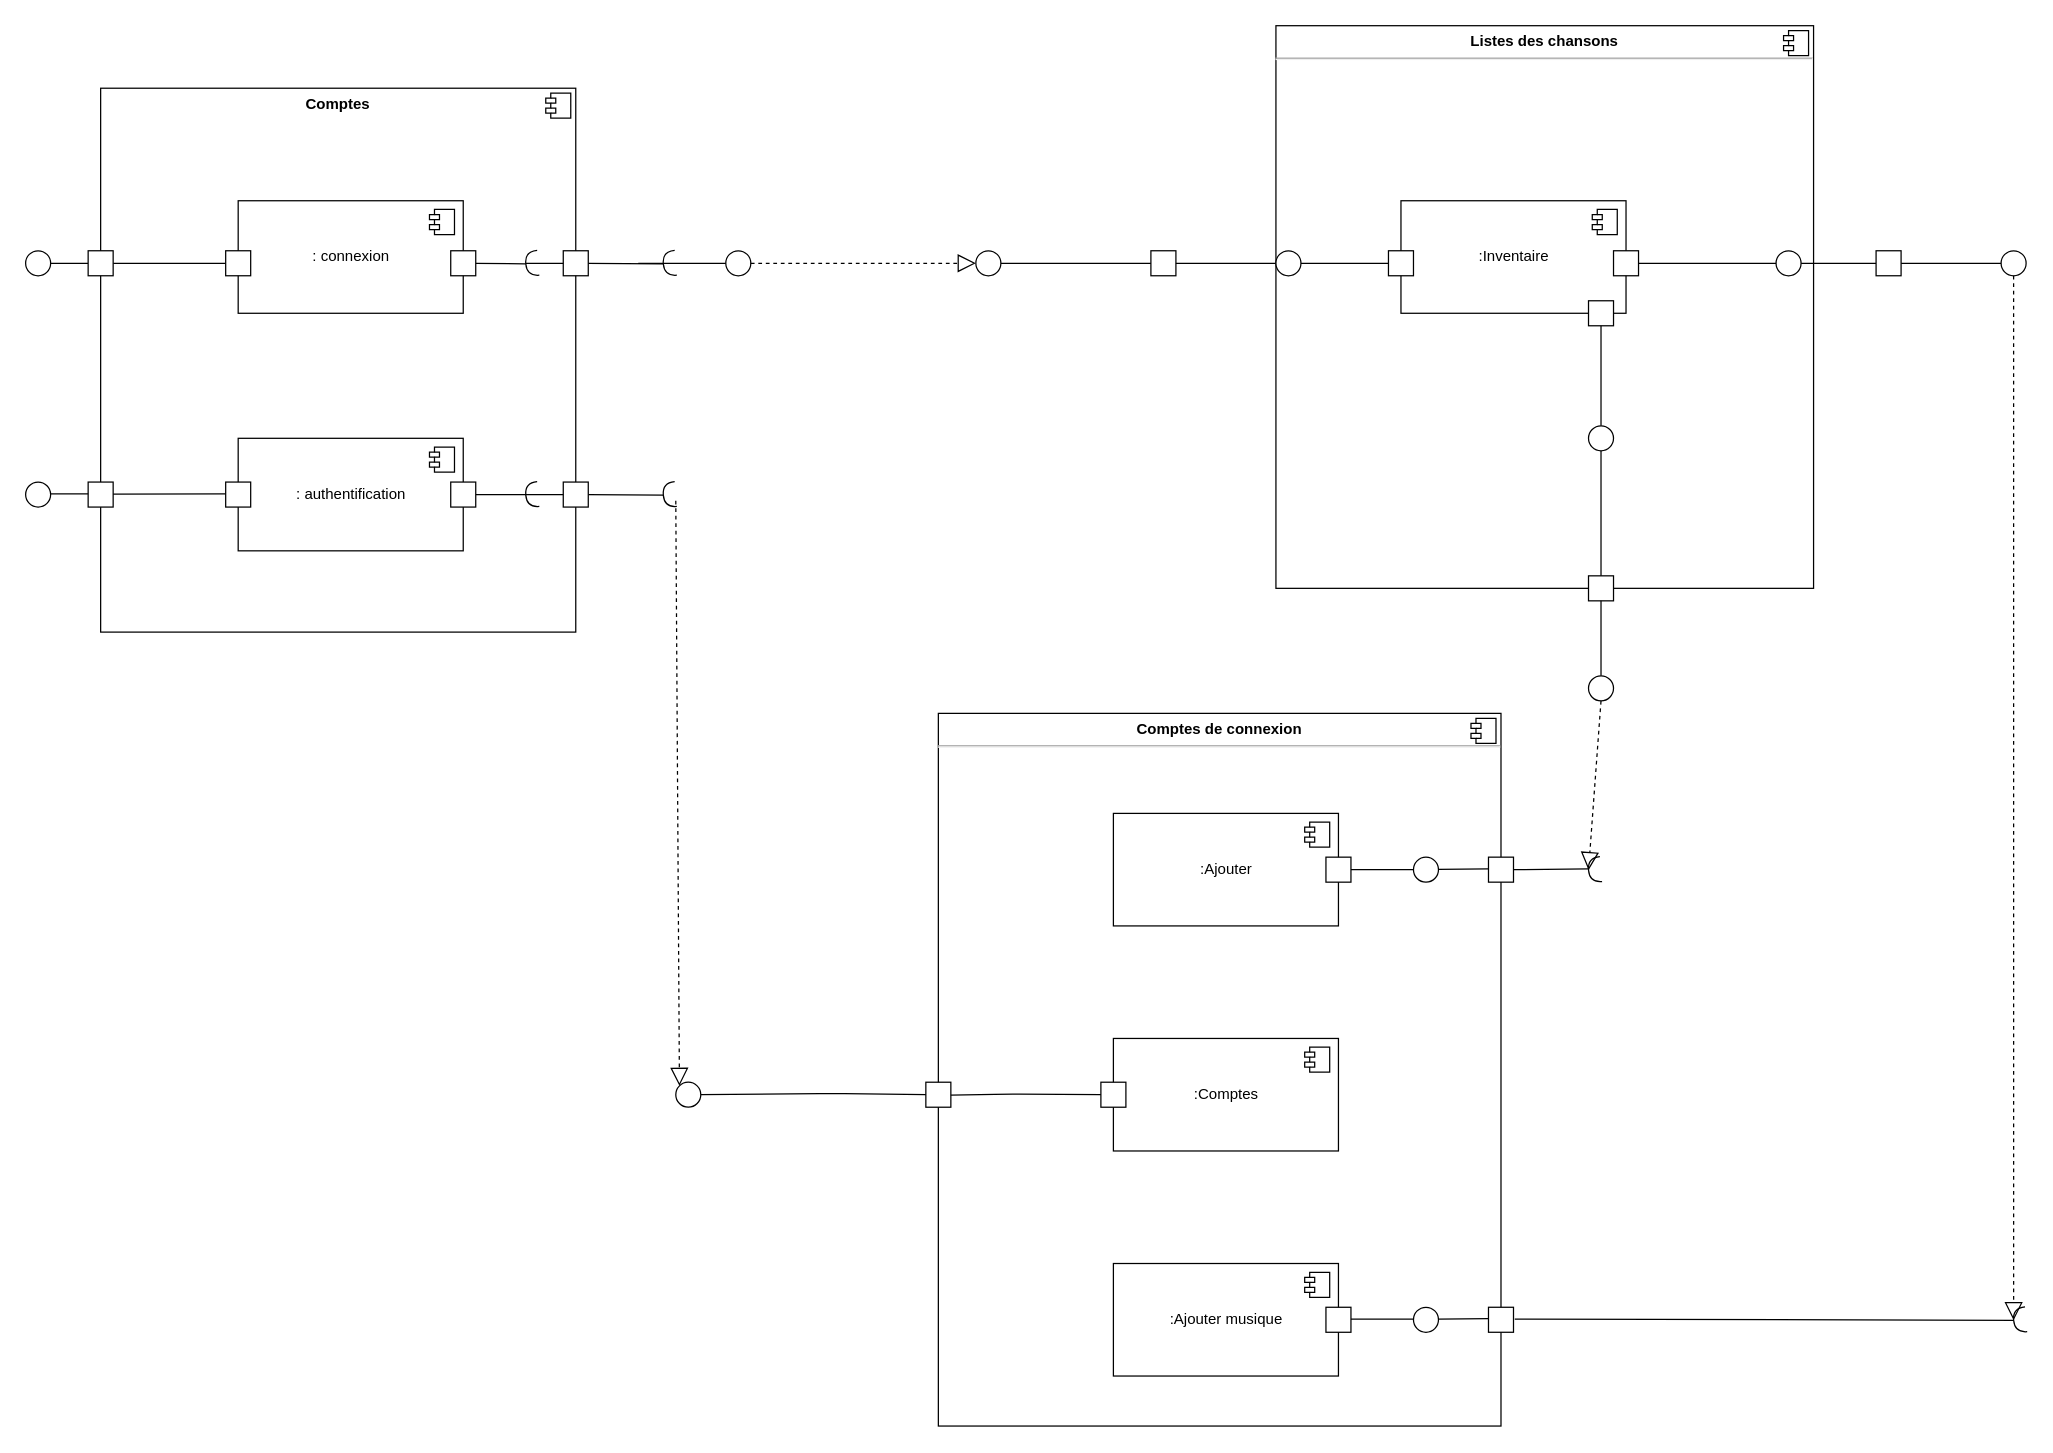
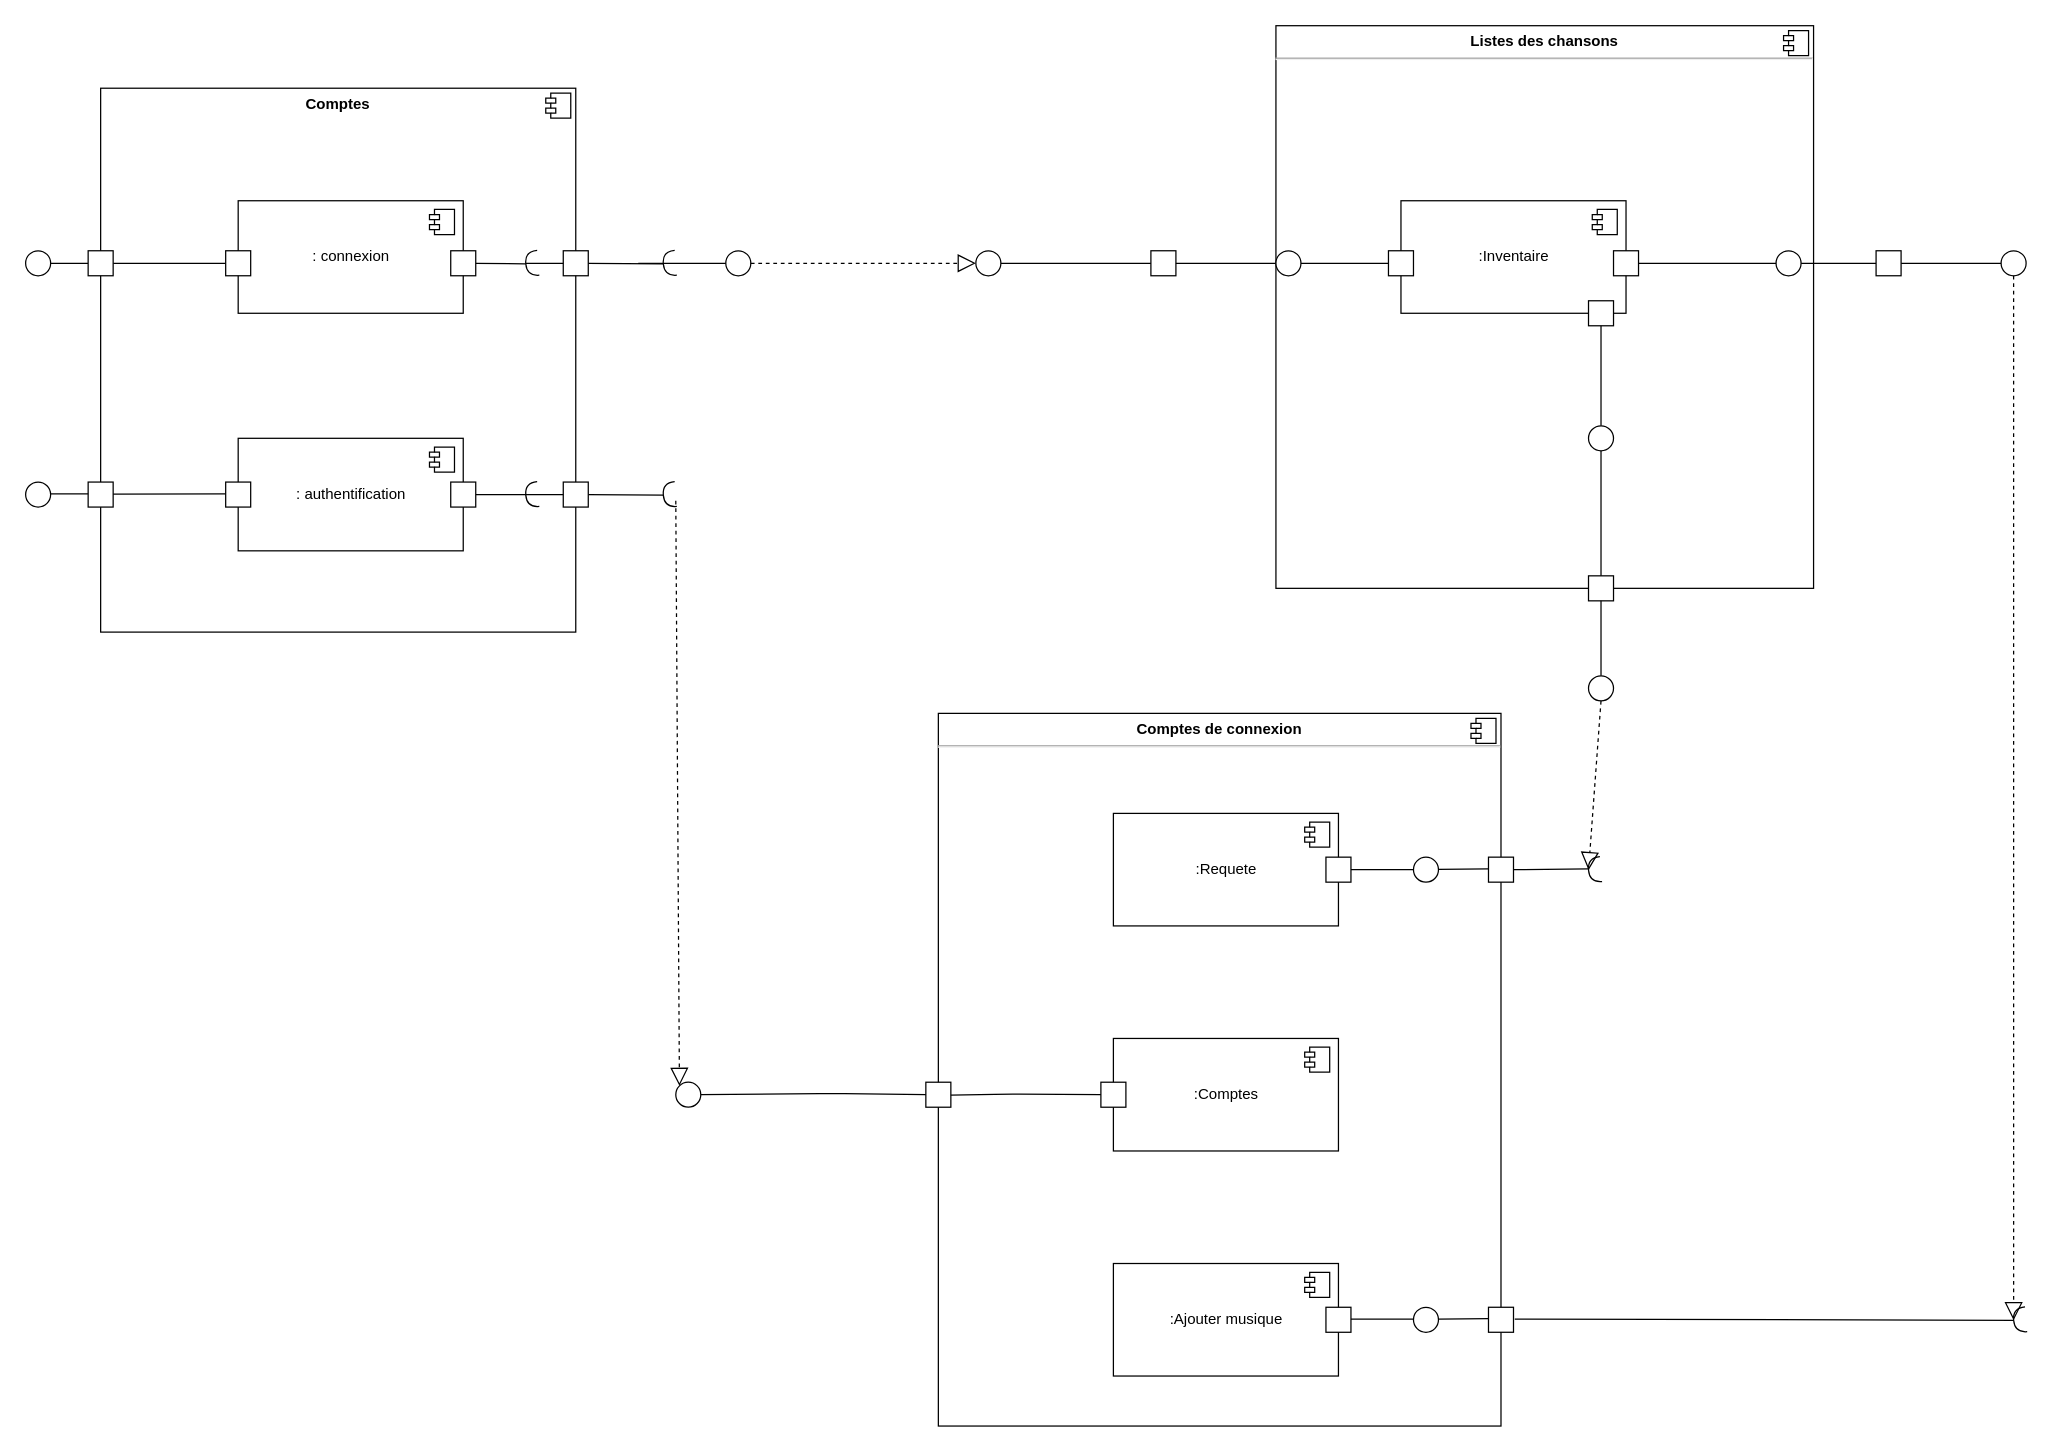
(1226, 869) -> (1226, 869)
